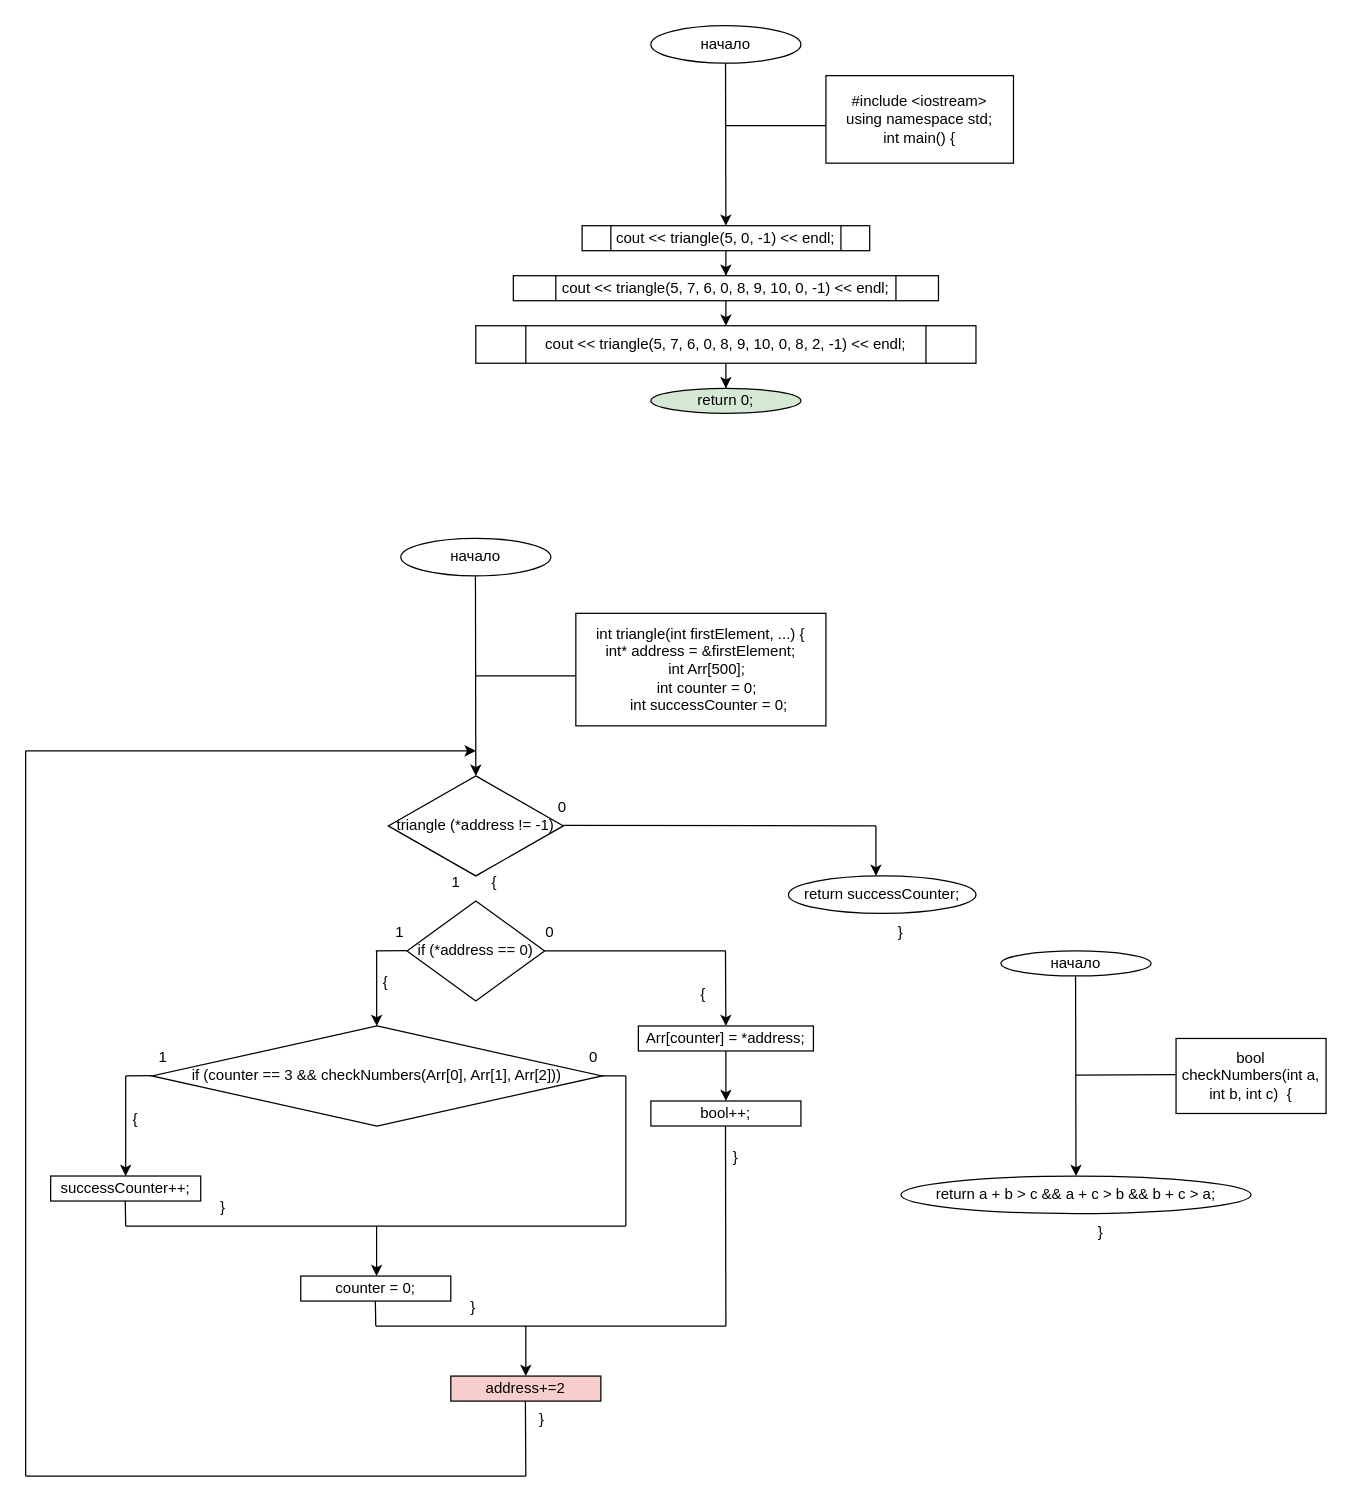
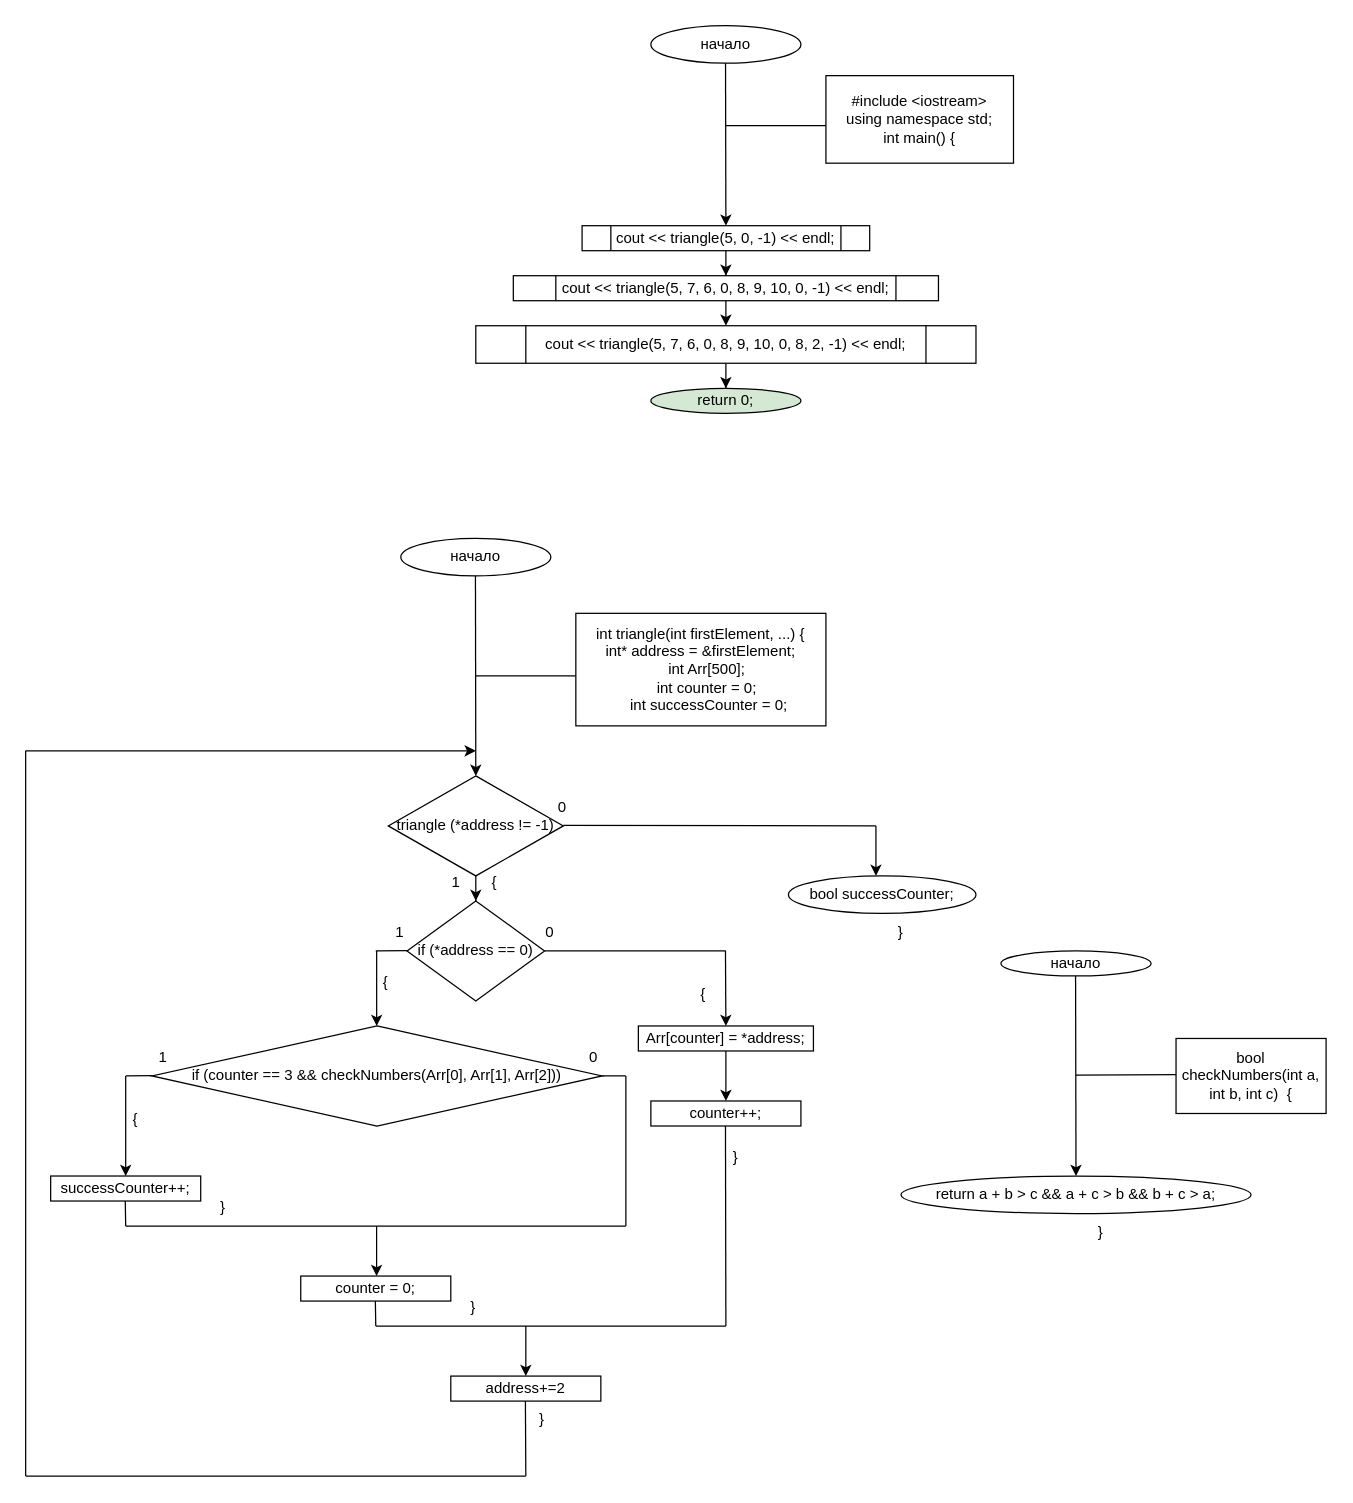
none -> (476, 893)
(882, 894) -> (882, 894)
(726, 1113) -> (726, 1113)
(526, 1388) -> (526, 1388)
